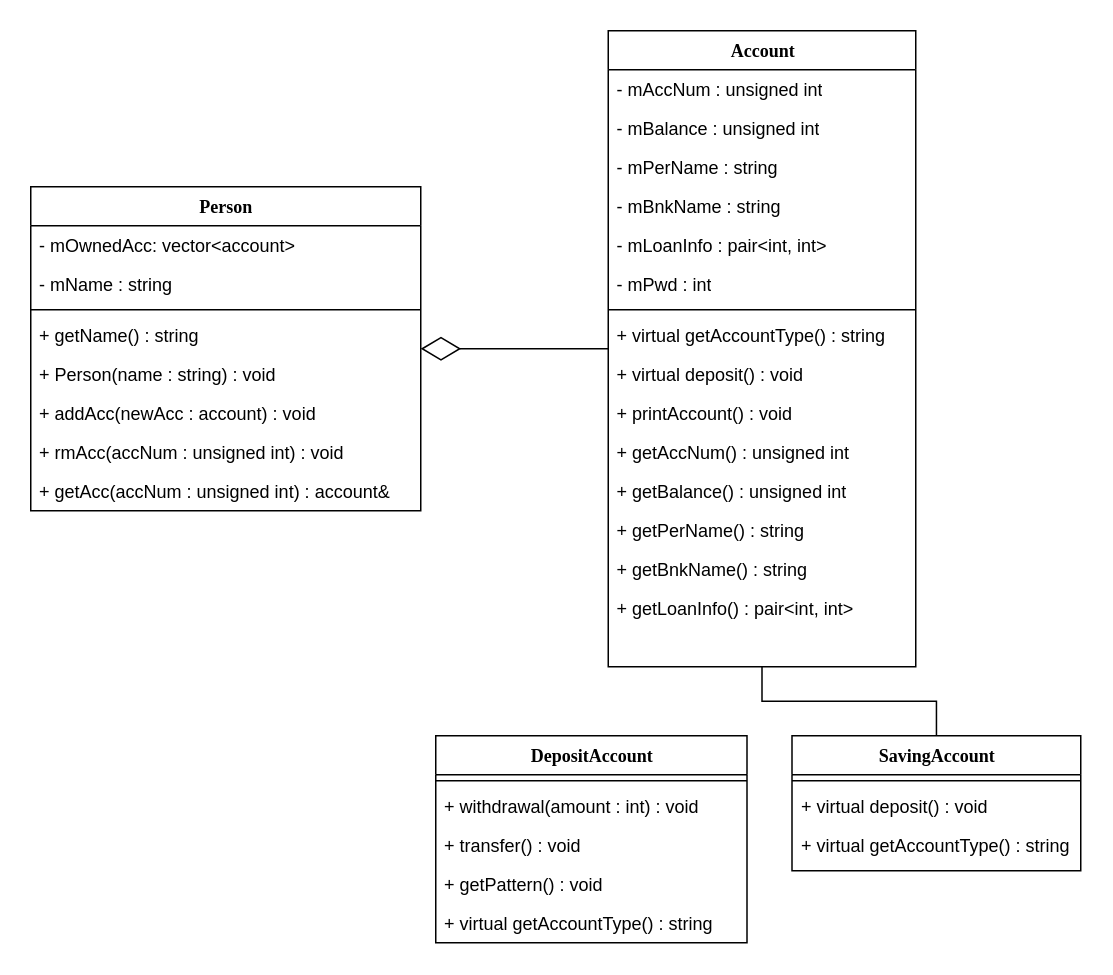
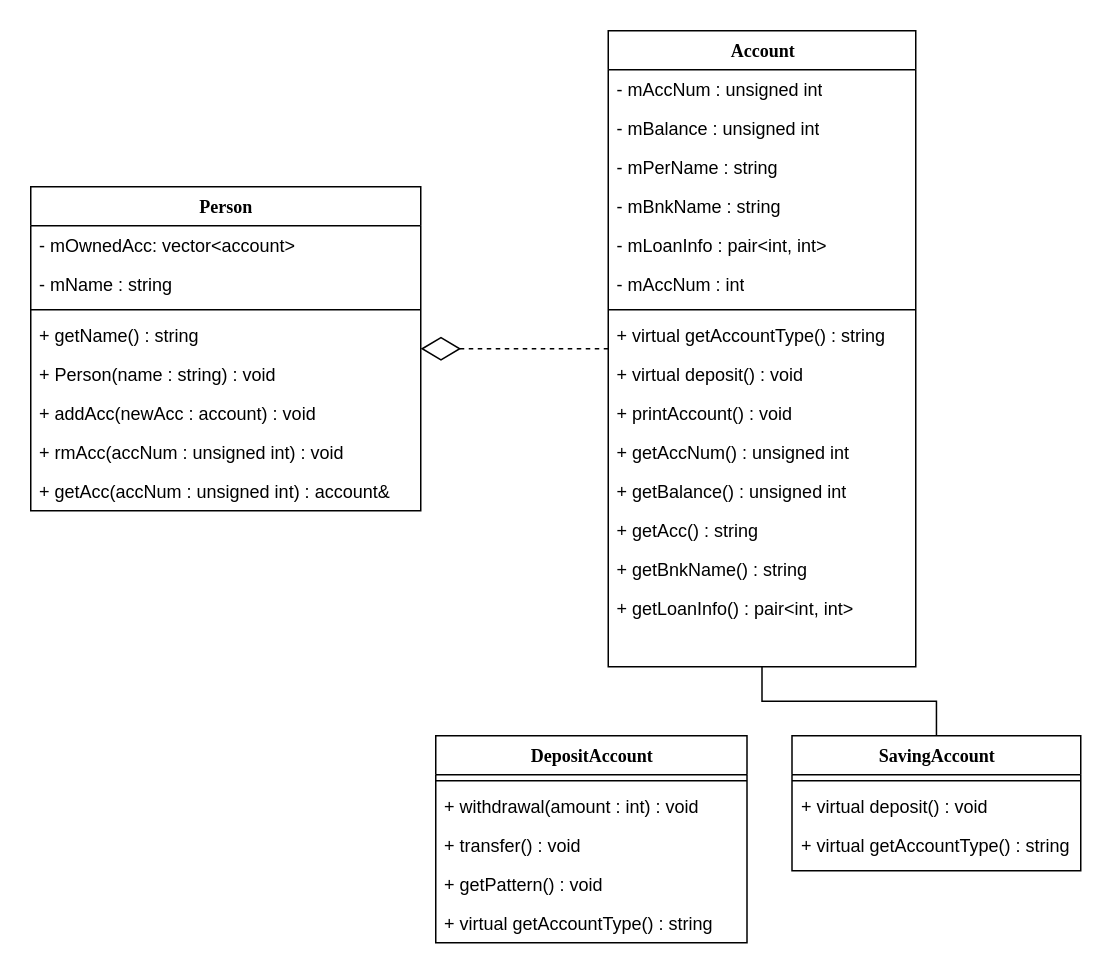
(666, 286) -> (681, 286)
(534, 349) -> (534, 349)
(721, 532) -> (701, 532)
